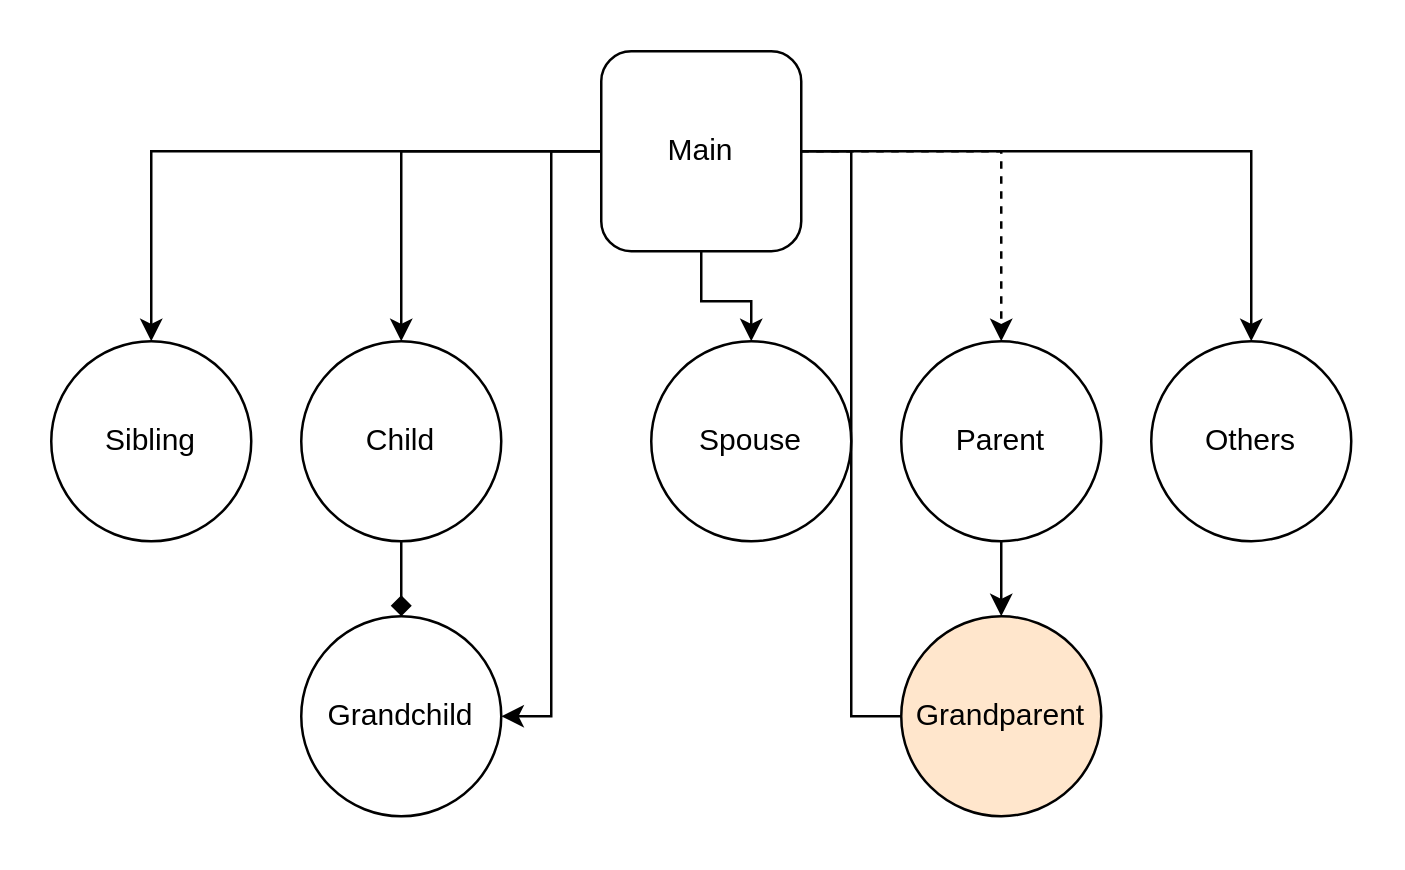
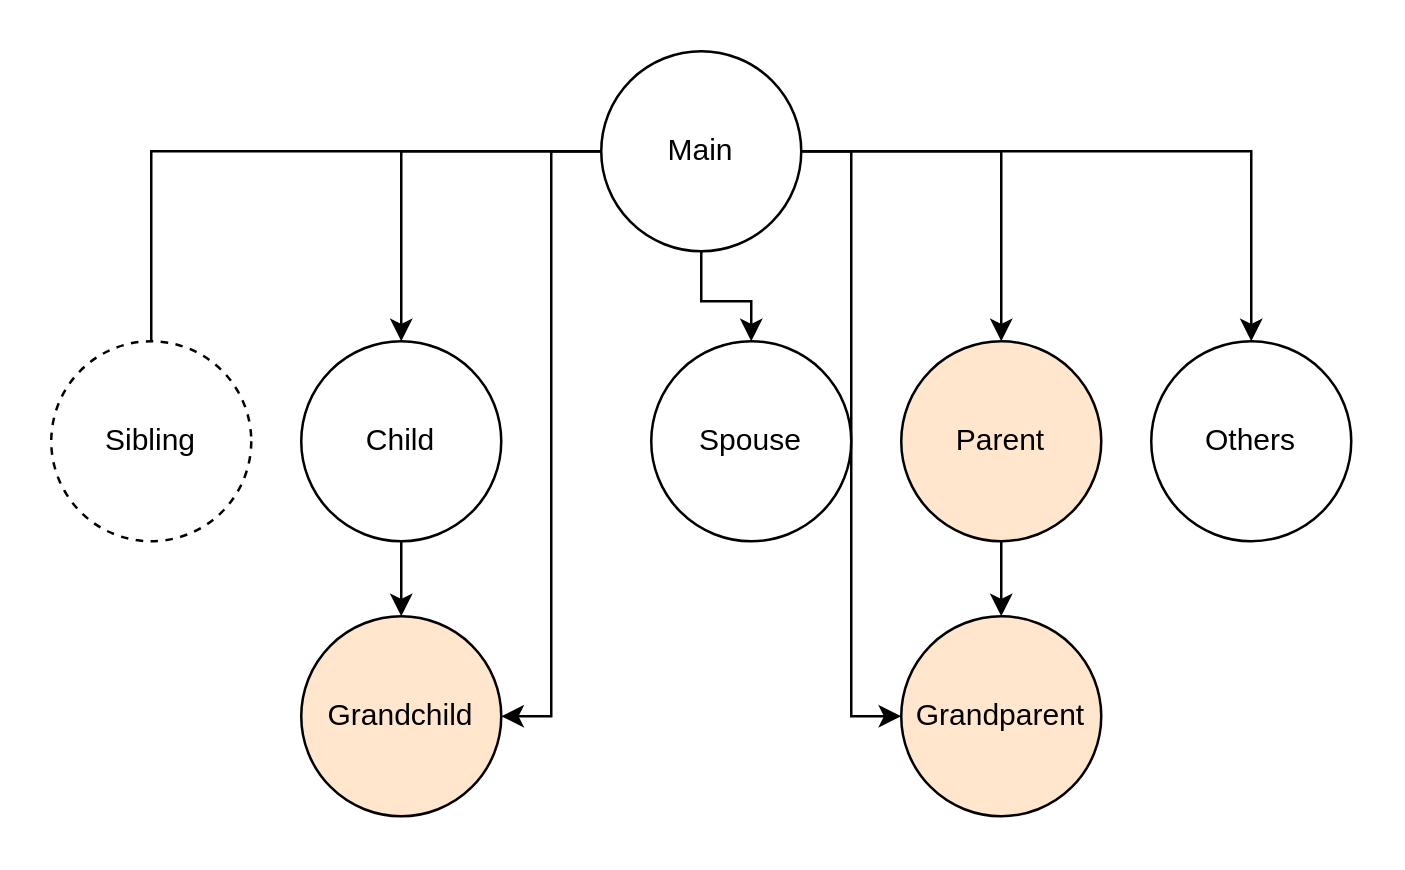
(701, 151) -> (701, 151)
(1001, 242) -> (1001, 242)
(151, 323) -> (151, 331)
(151, 441) -> (151, 441)
(1001, 441) -> (1001, 441)
(401, 596) -> (401, 597)
(401, 716) -> (401, 716)
(890, 716) -> (883, 716)
